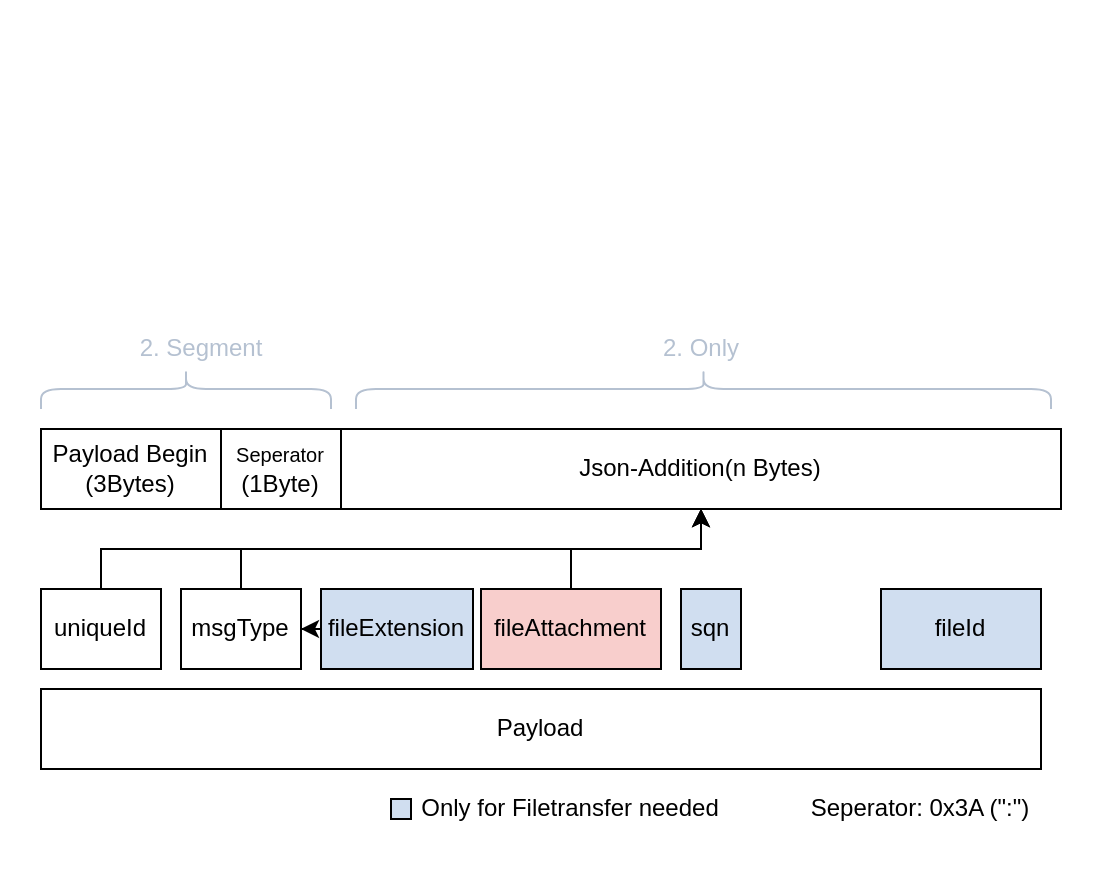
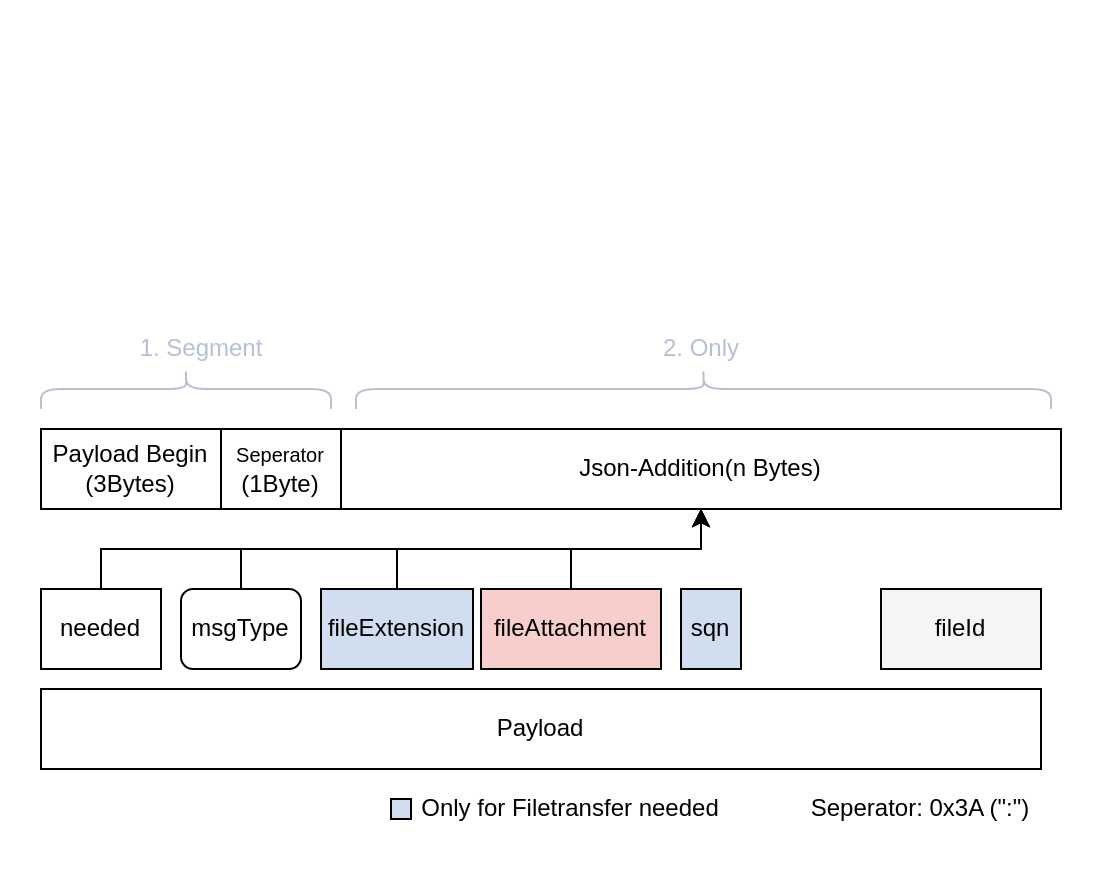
(202, 349) -> (202, 349)
(101, 629) -> (101, 629)
(241, 629) -> (241, 629)
(311, 629) -> (397, 571)
(961, 629) -> (961, 629)
